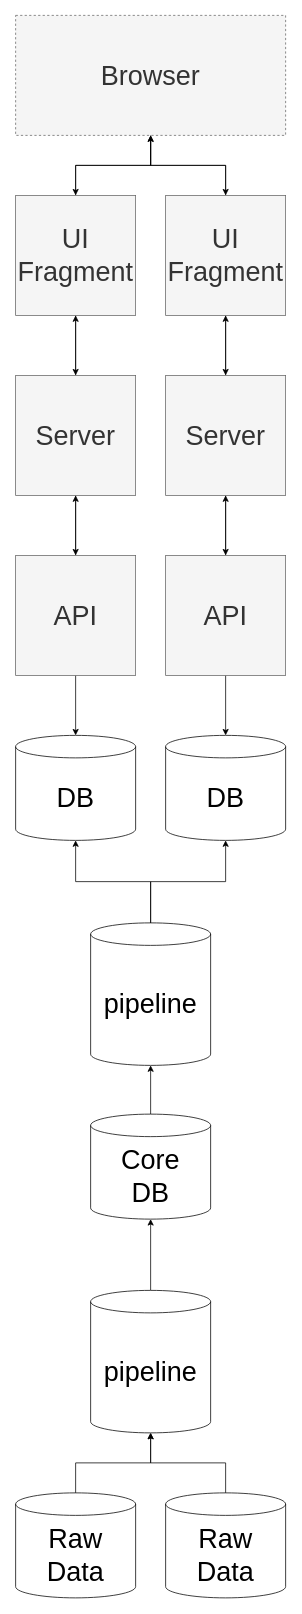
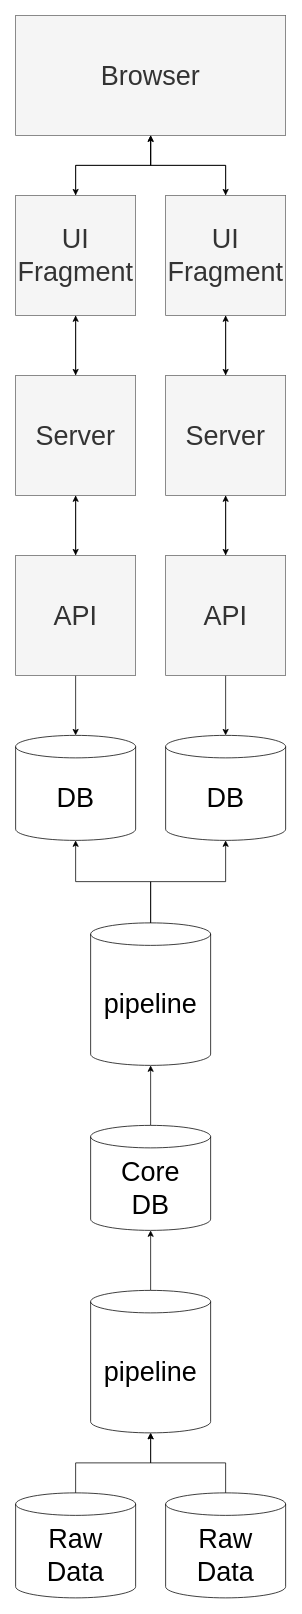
(150, 75) -> (150, 75)
(150, 1167) -> (150, 1178)
